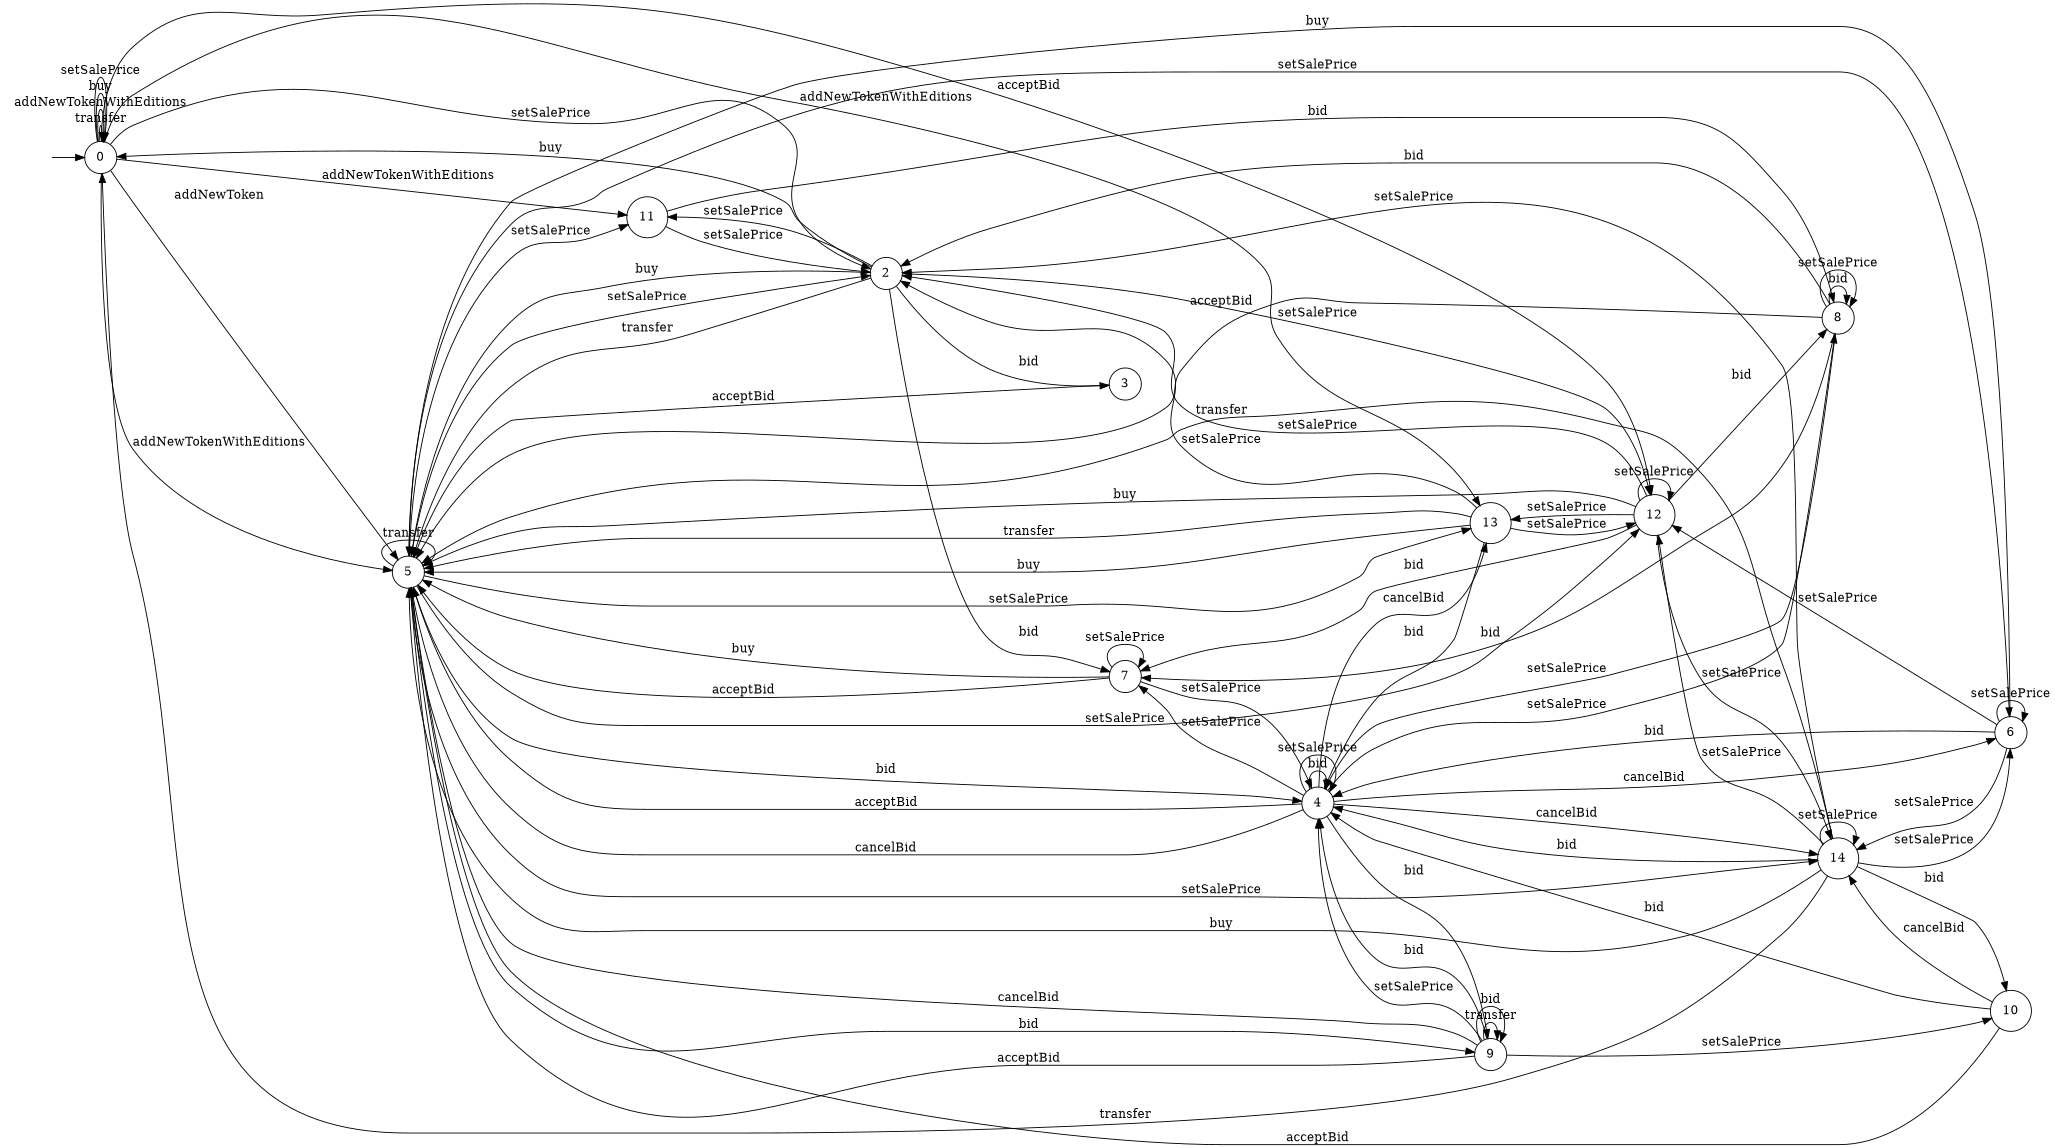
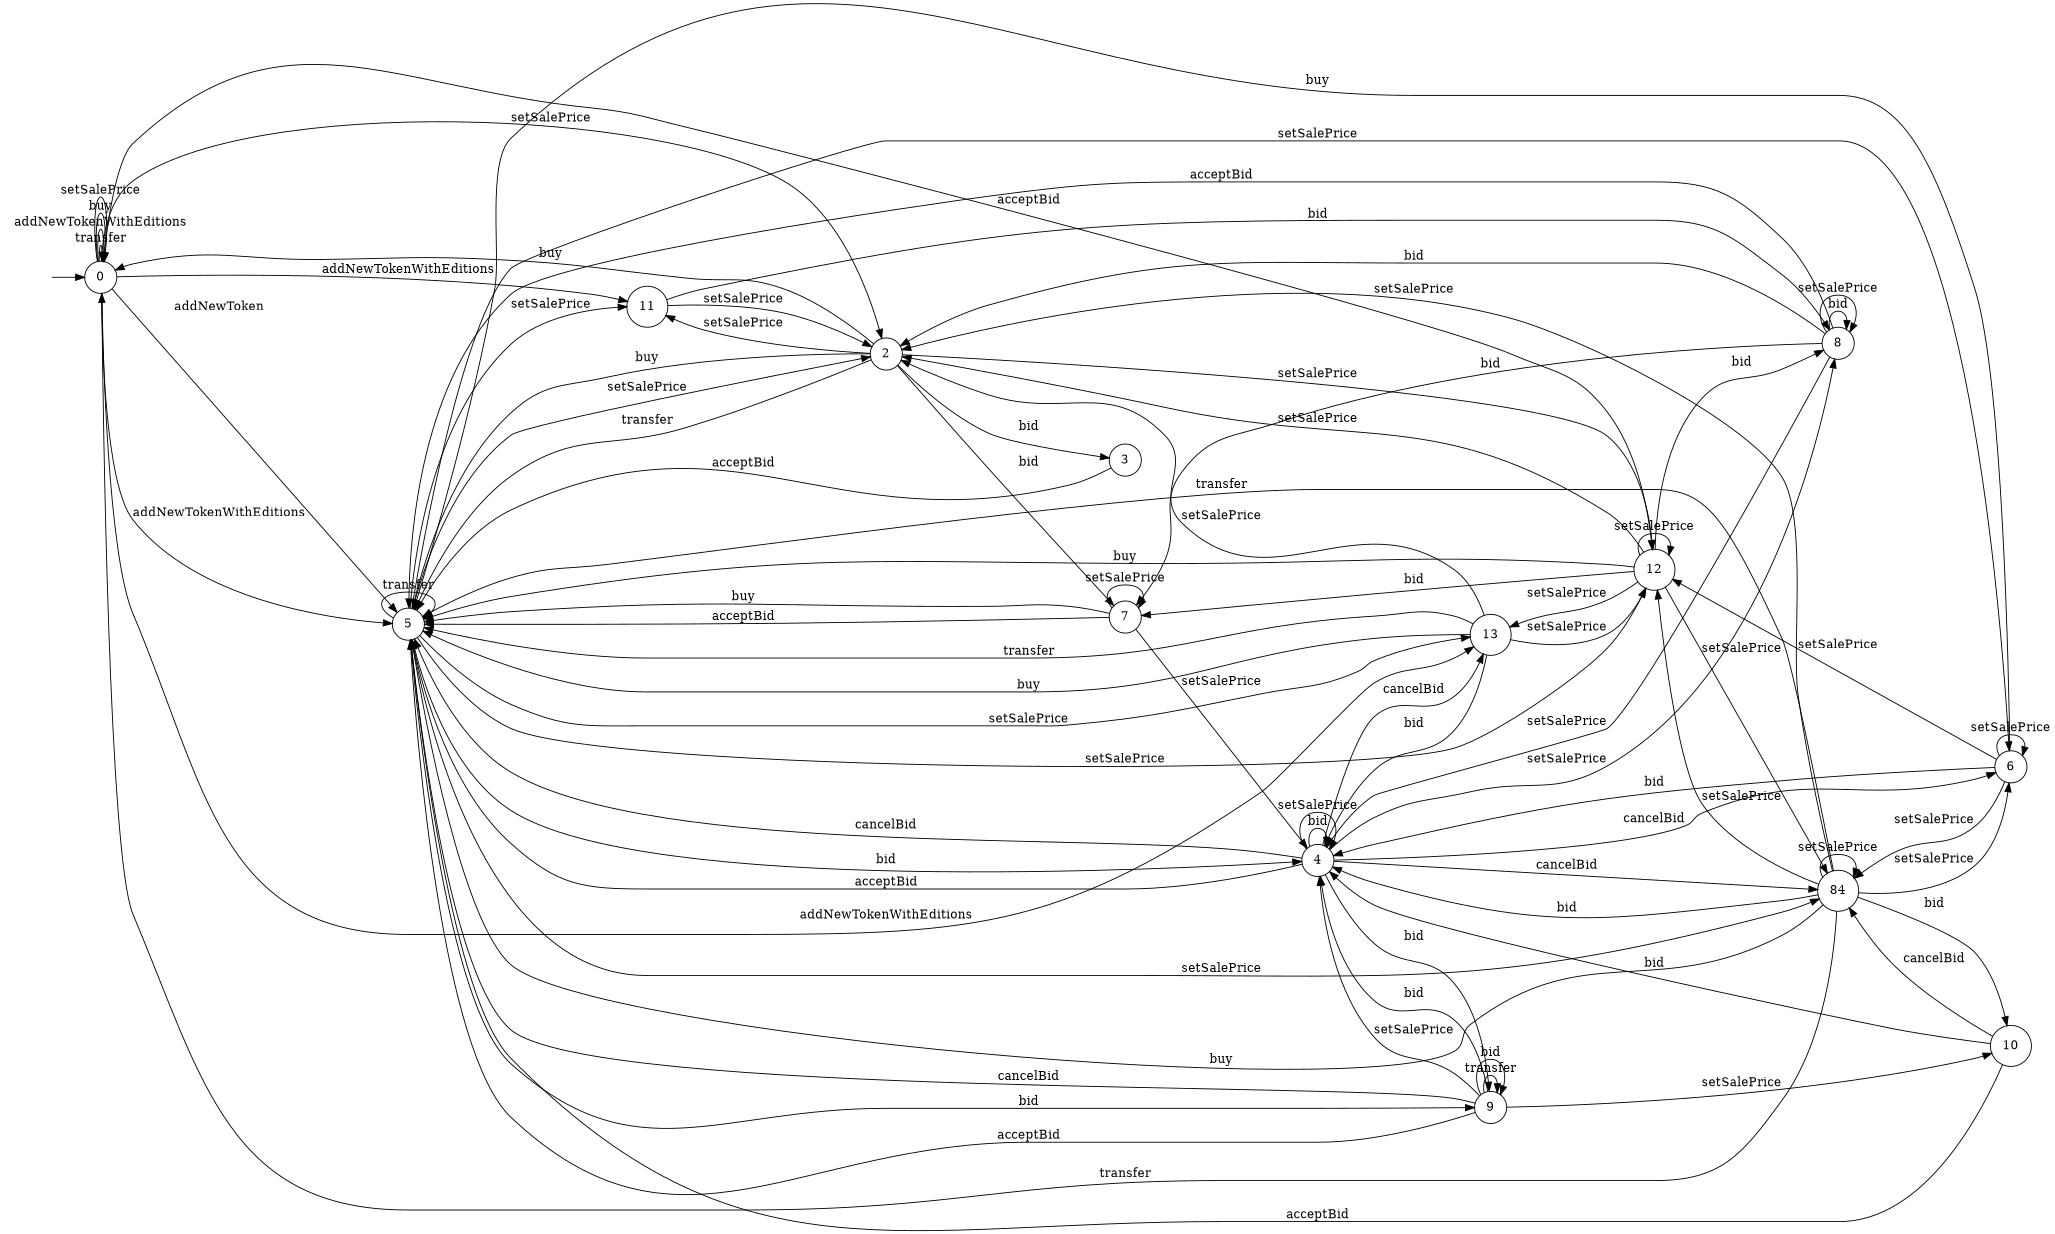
(1218, 752) -> none
(1838, 858) -> (1838, 891)
